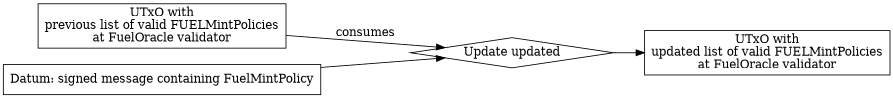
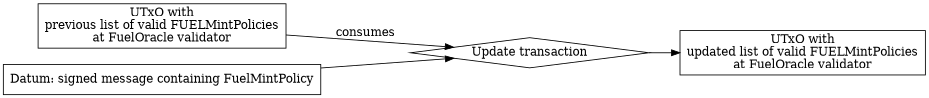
(512, 53) -> (530, 53)
